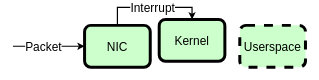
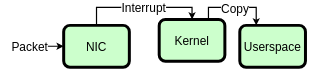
none -> (234, 8)
(117, 47) -> (96, 47)
(273, 47) -> (273, 47)
